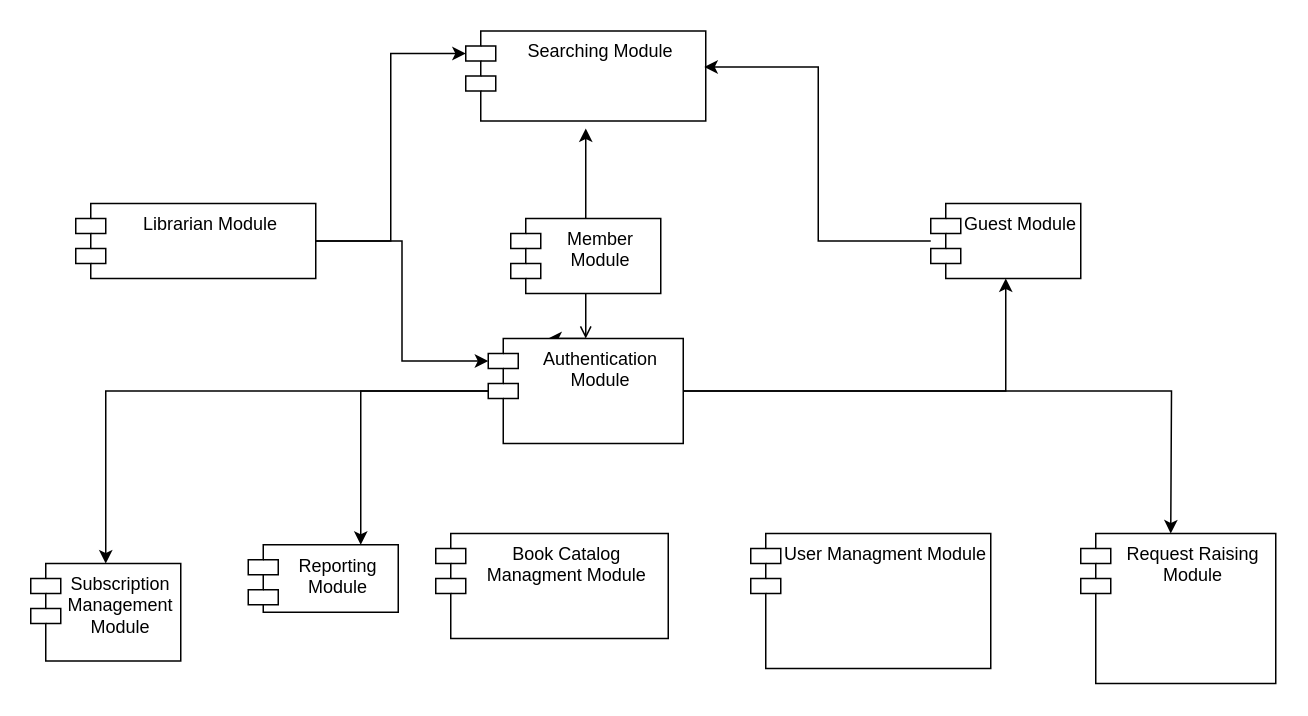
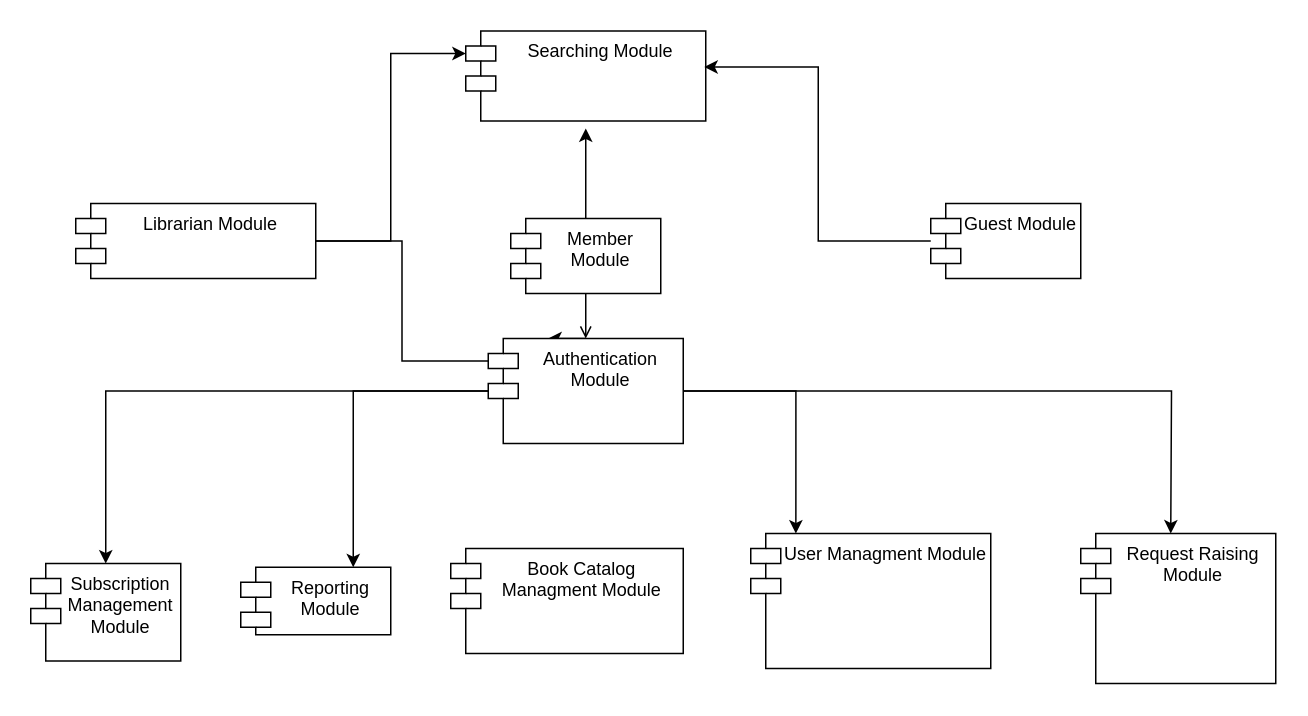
(1006, 338) -> (796, 458)
(477, 361) -> (480, 361)
(323, 578) -> (316, 601)
(552, 586) -> (567, 601)
